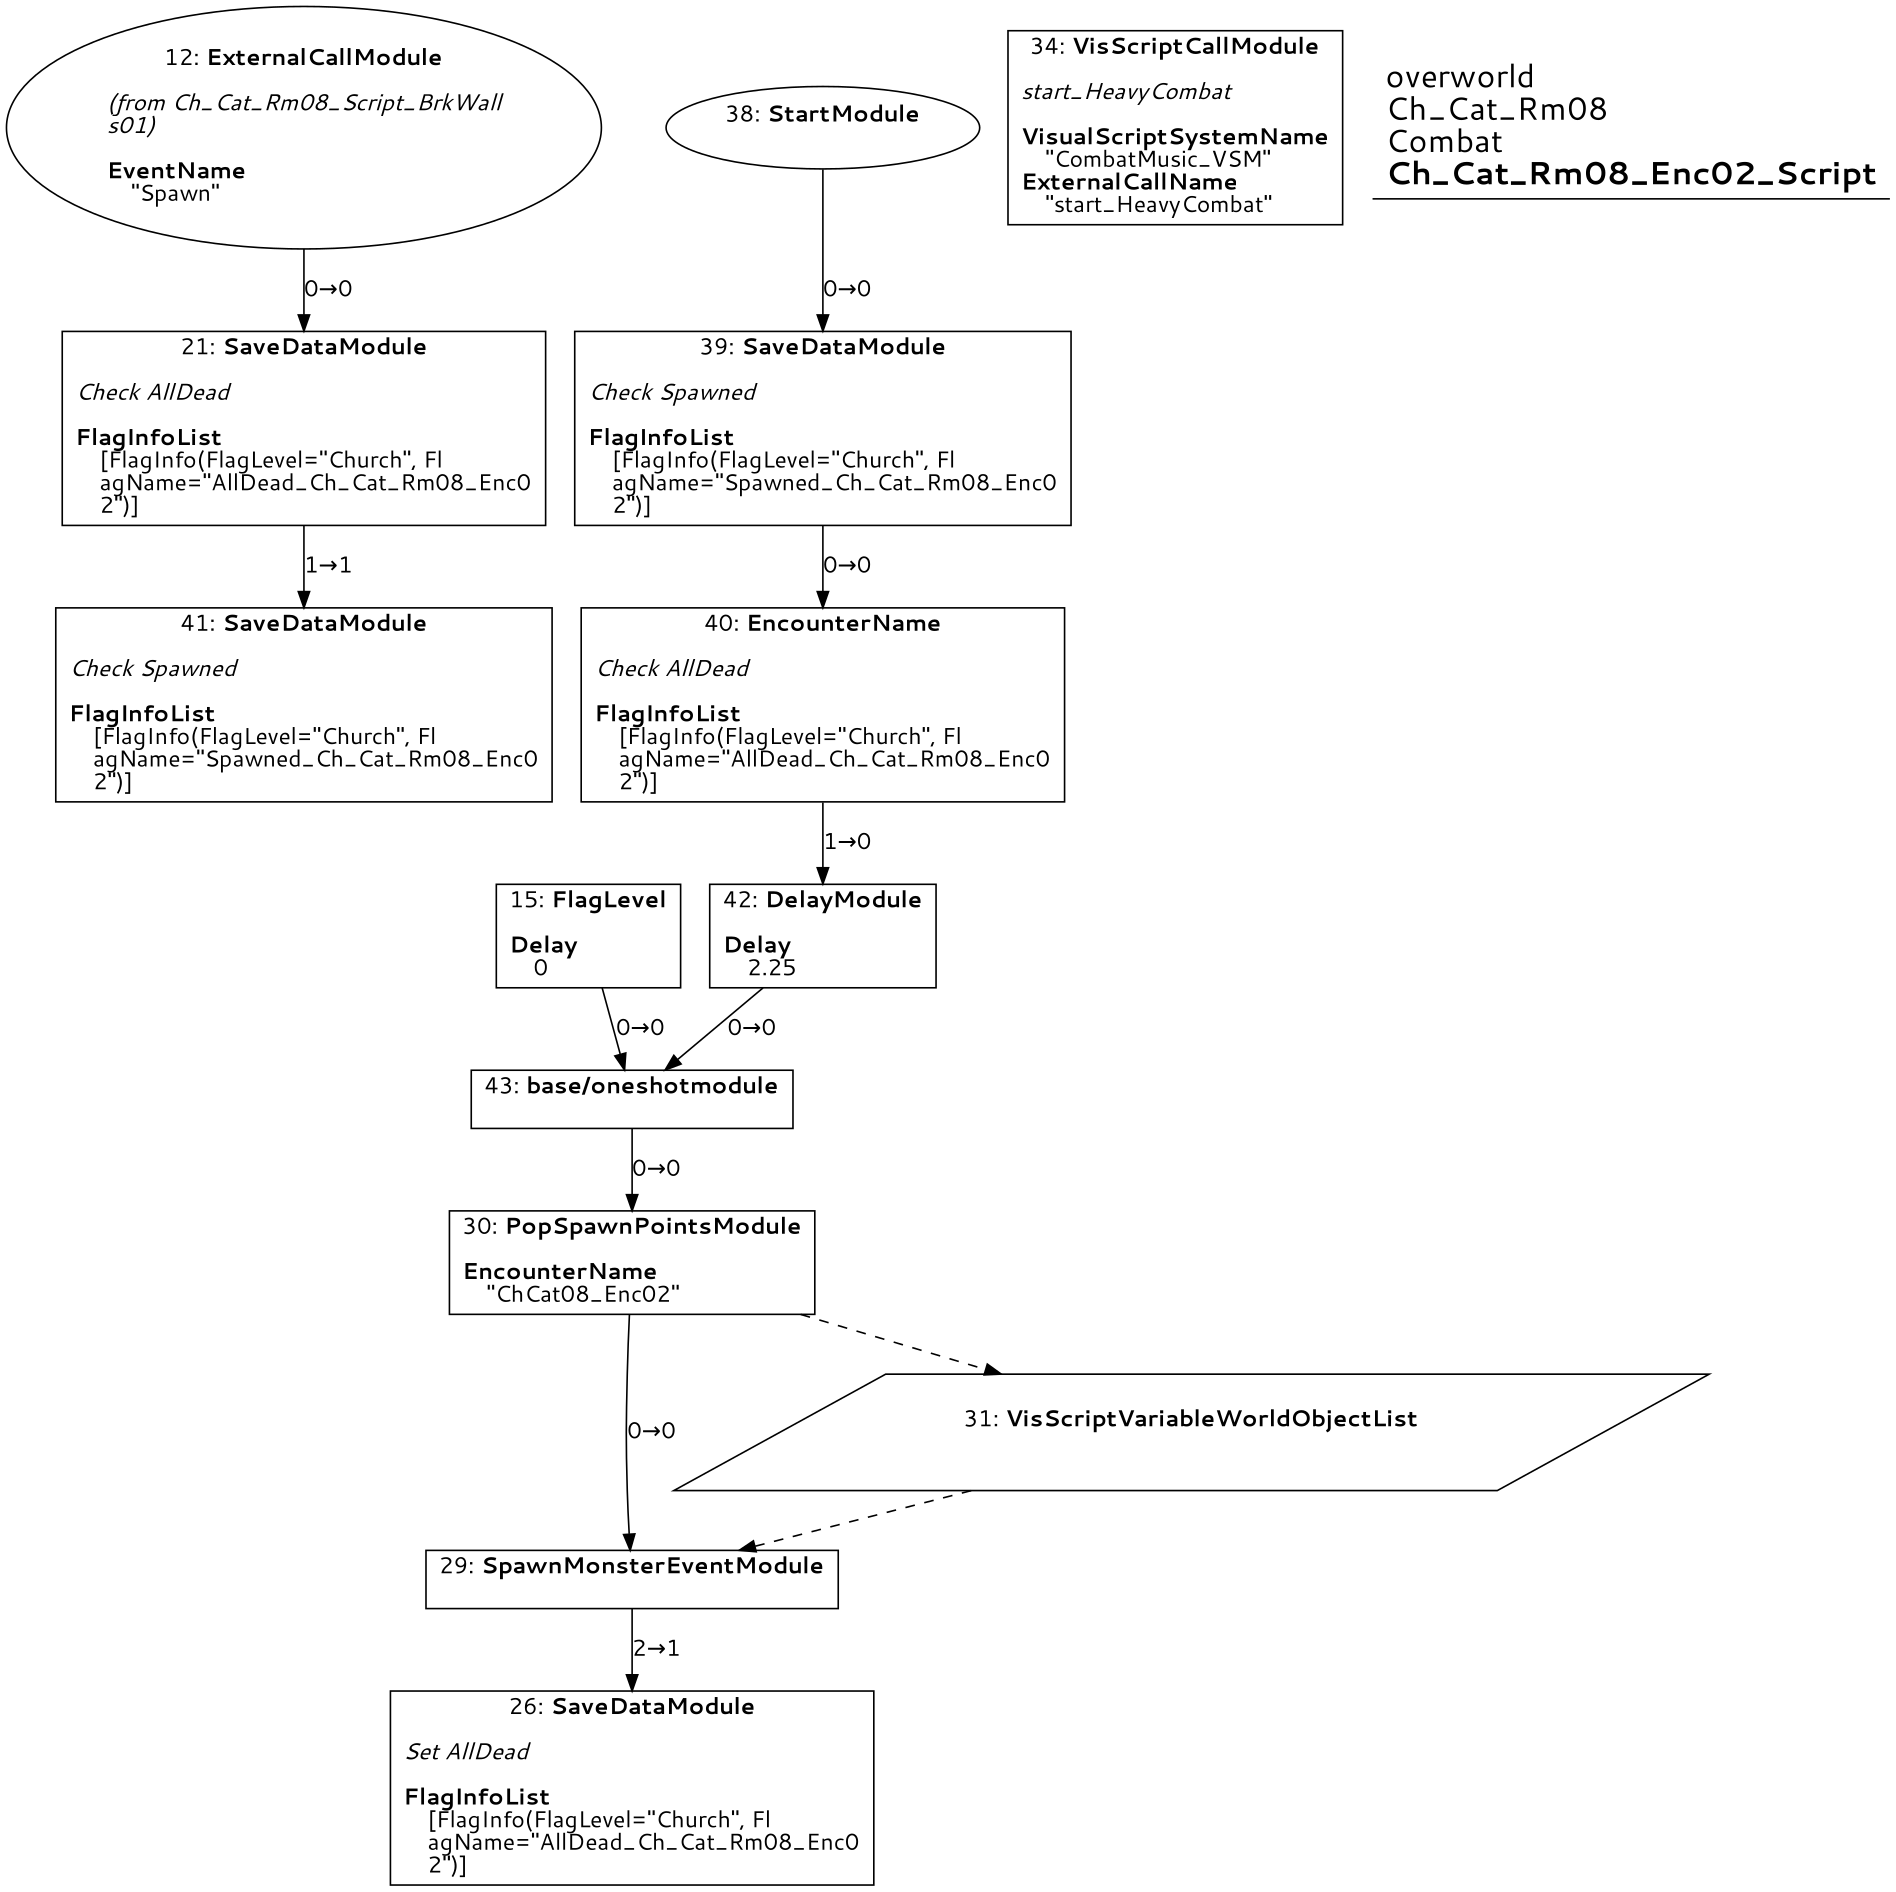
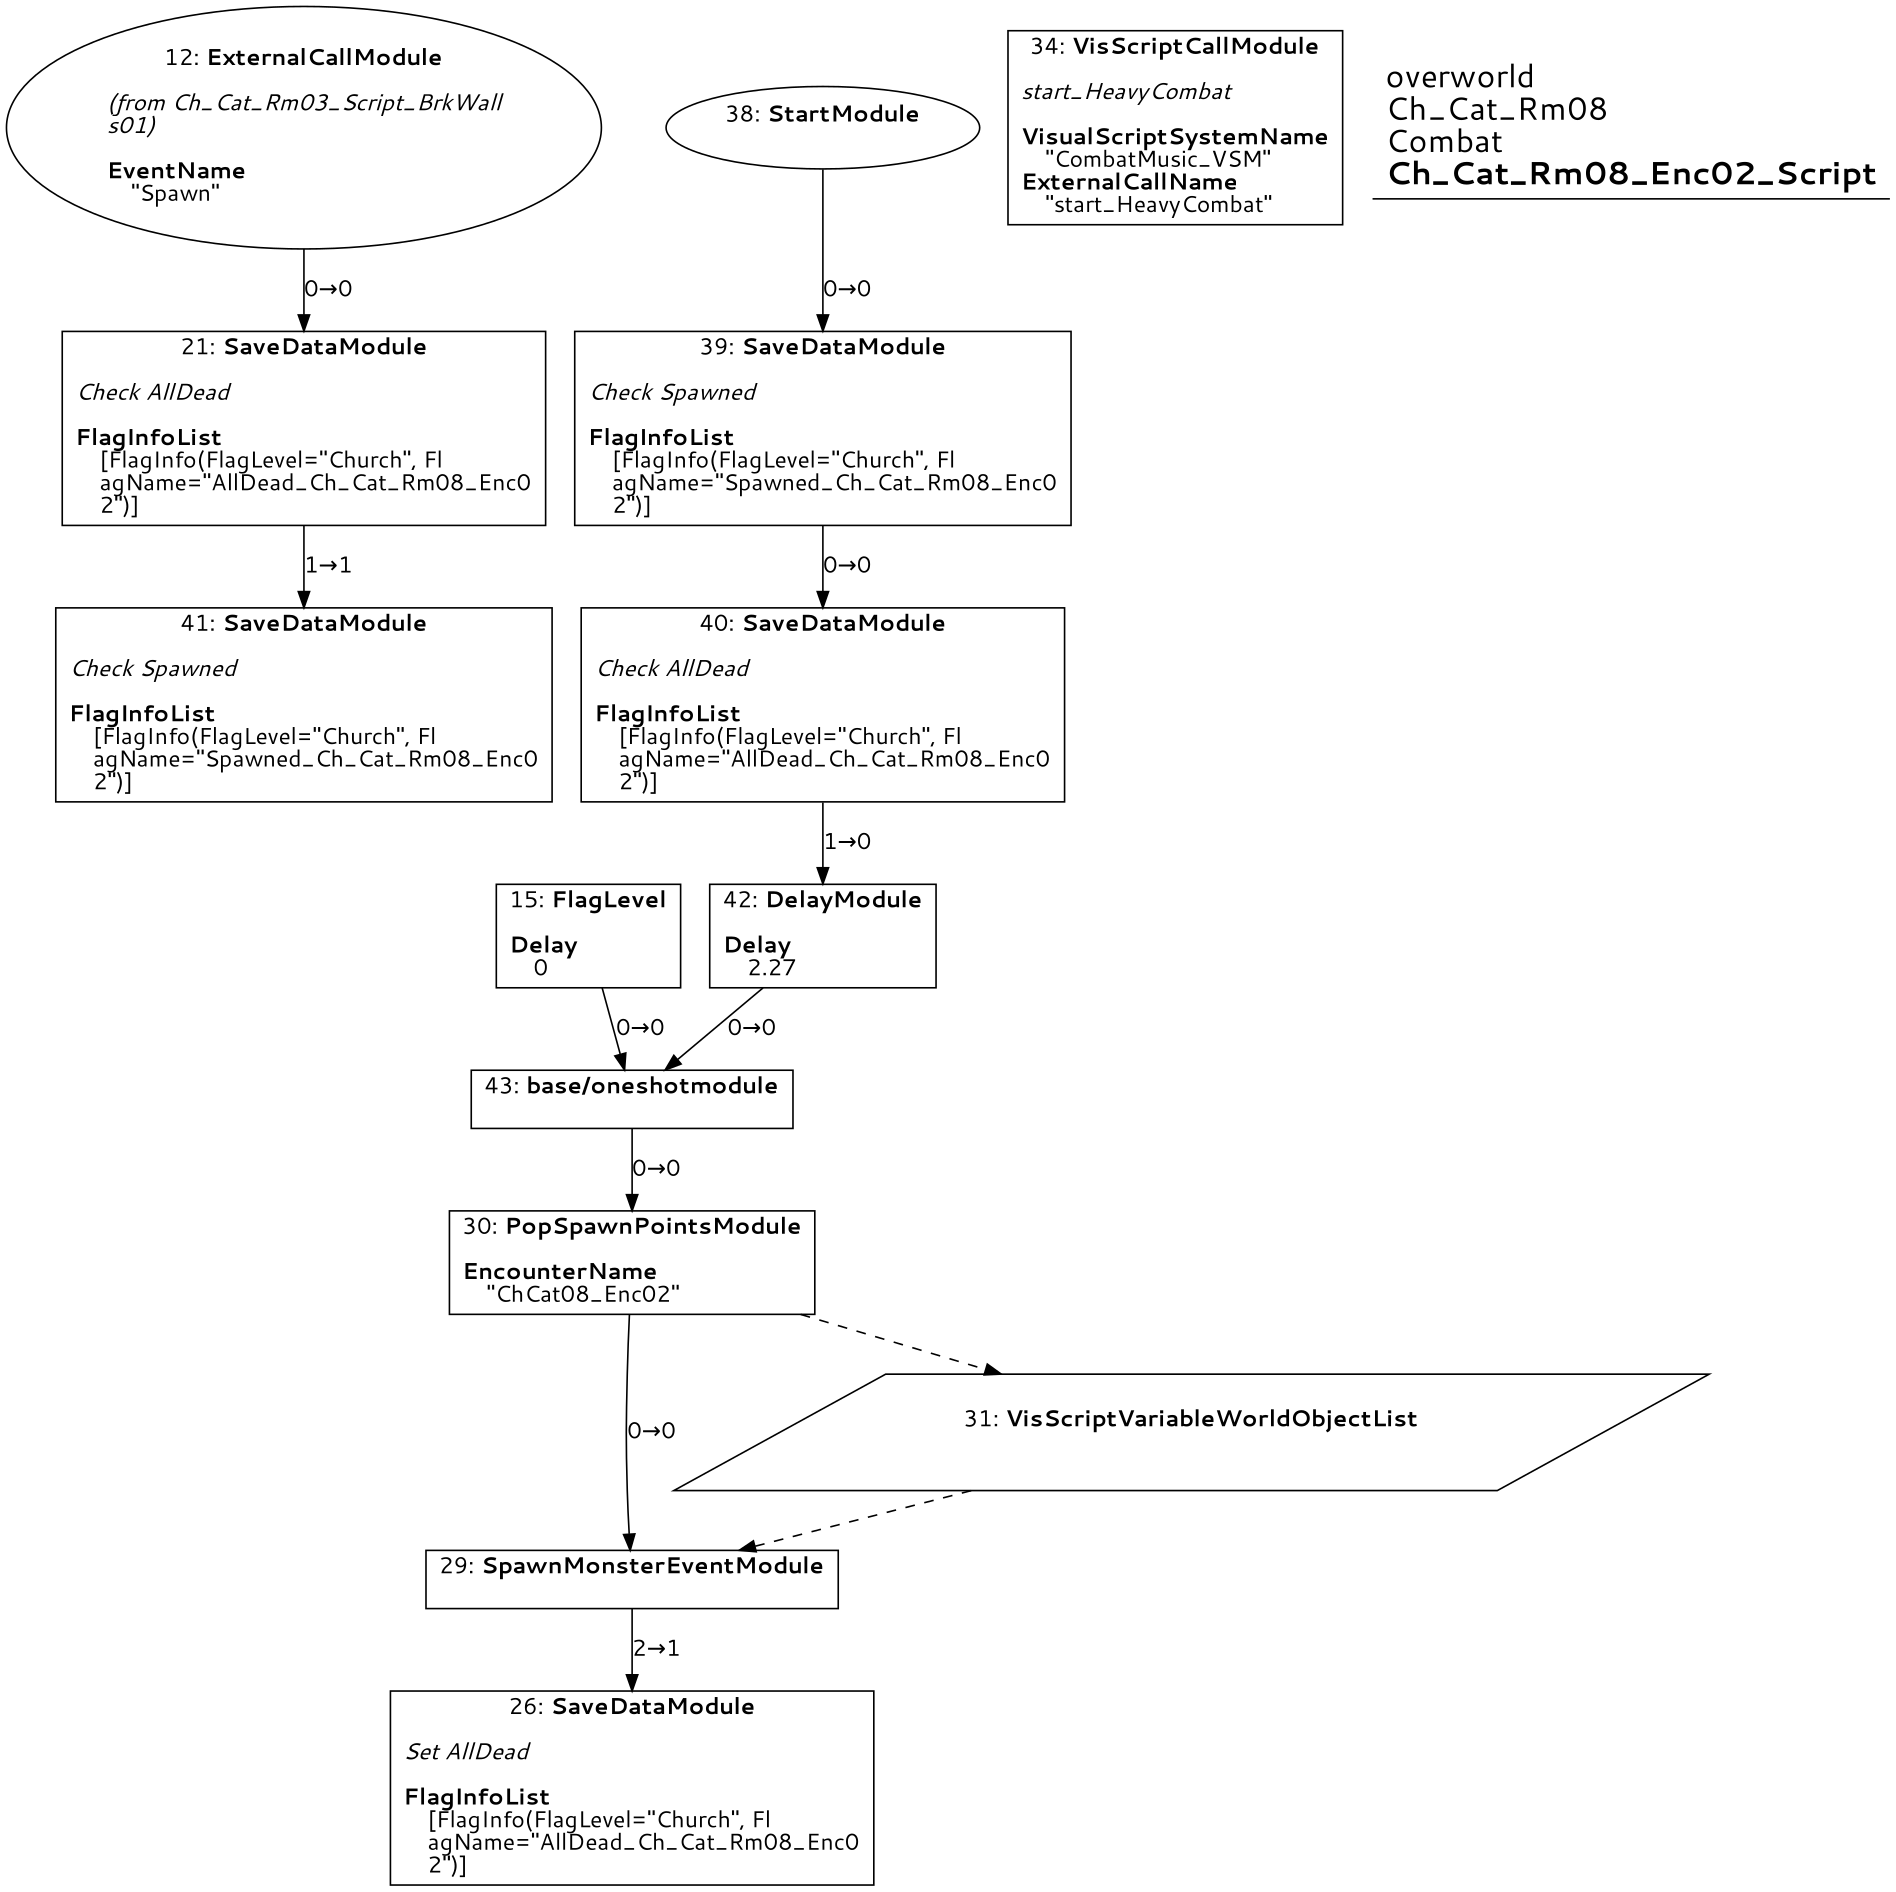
(304, 103) -> (304, 103)
(844, 624) -> (844, 624)
(760, 968) -> (760, 968)
